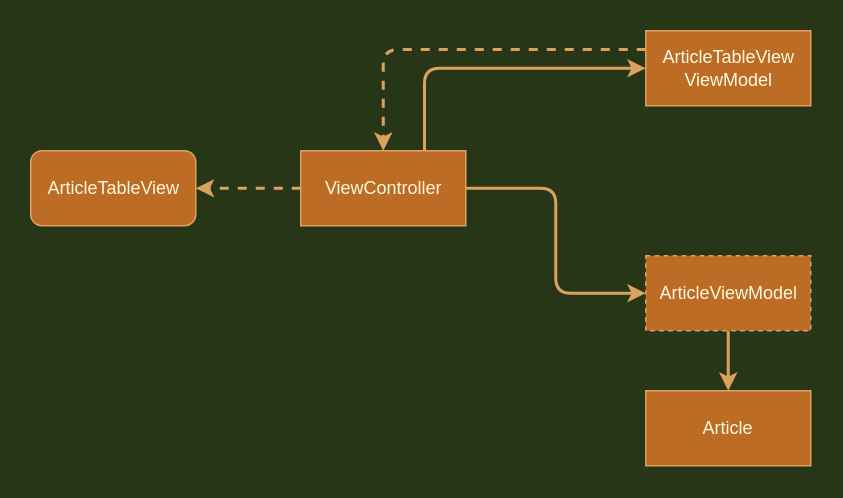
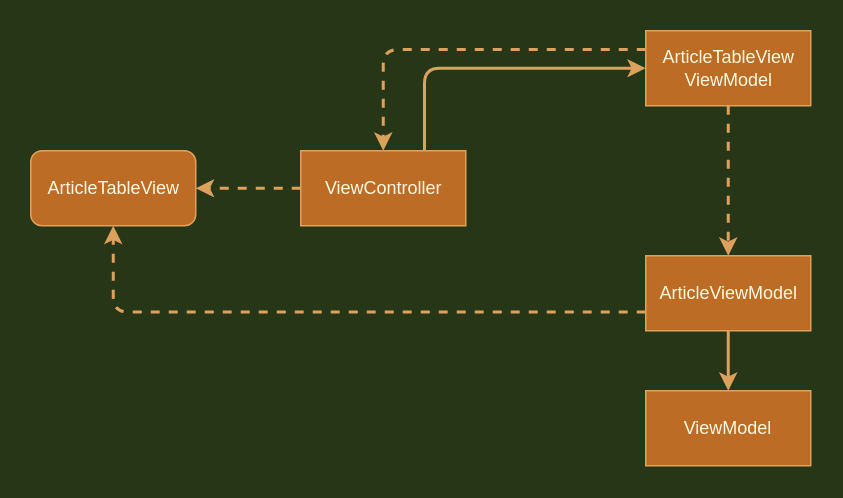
none -> (728, 176)
(556, 234) -> none
(728, 293) -> (728, 293)
none -> (348, 312)
(728, 428) -> (728, 428)
